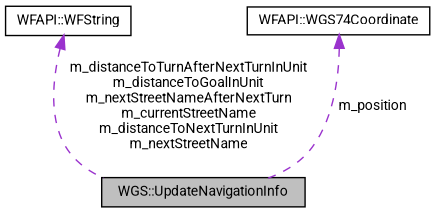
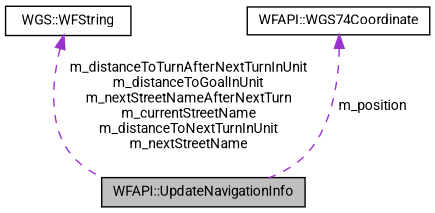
(68, 21) -> (68, 21)
(203, 192) -> (203, 192)
